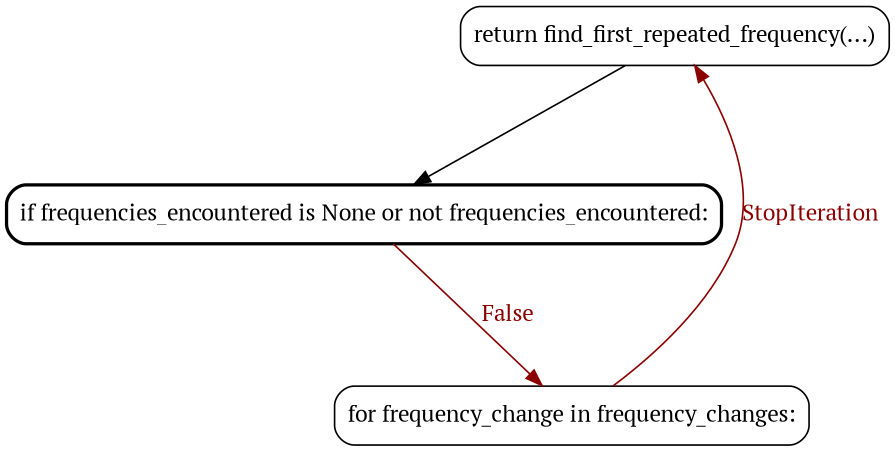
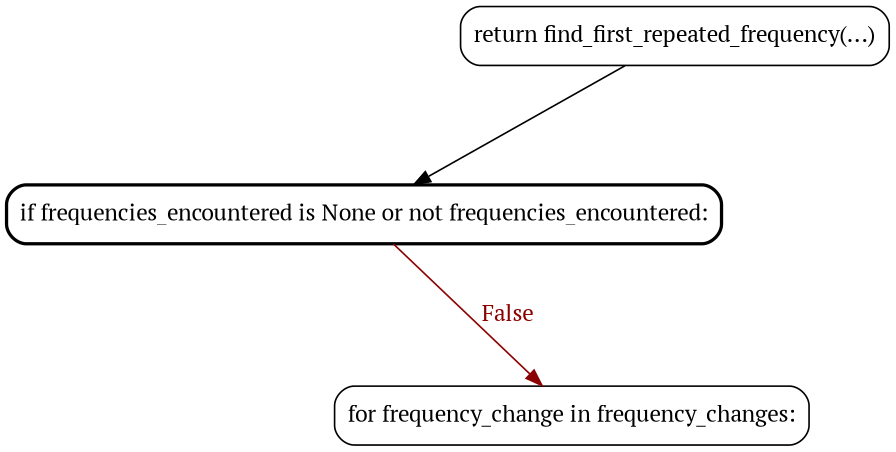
(732, 251) -> none
